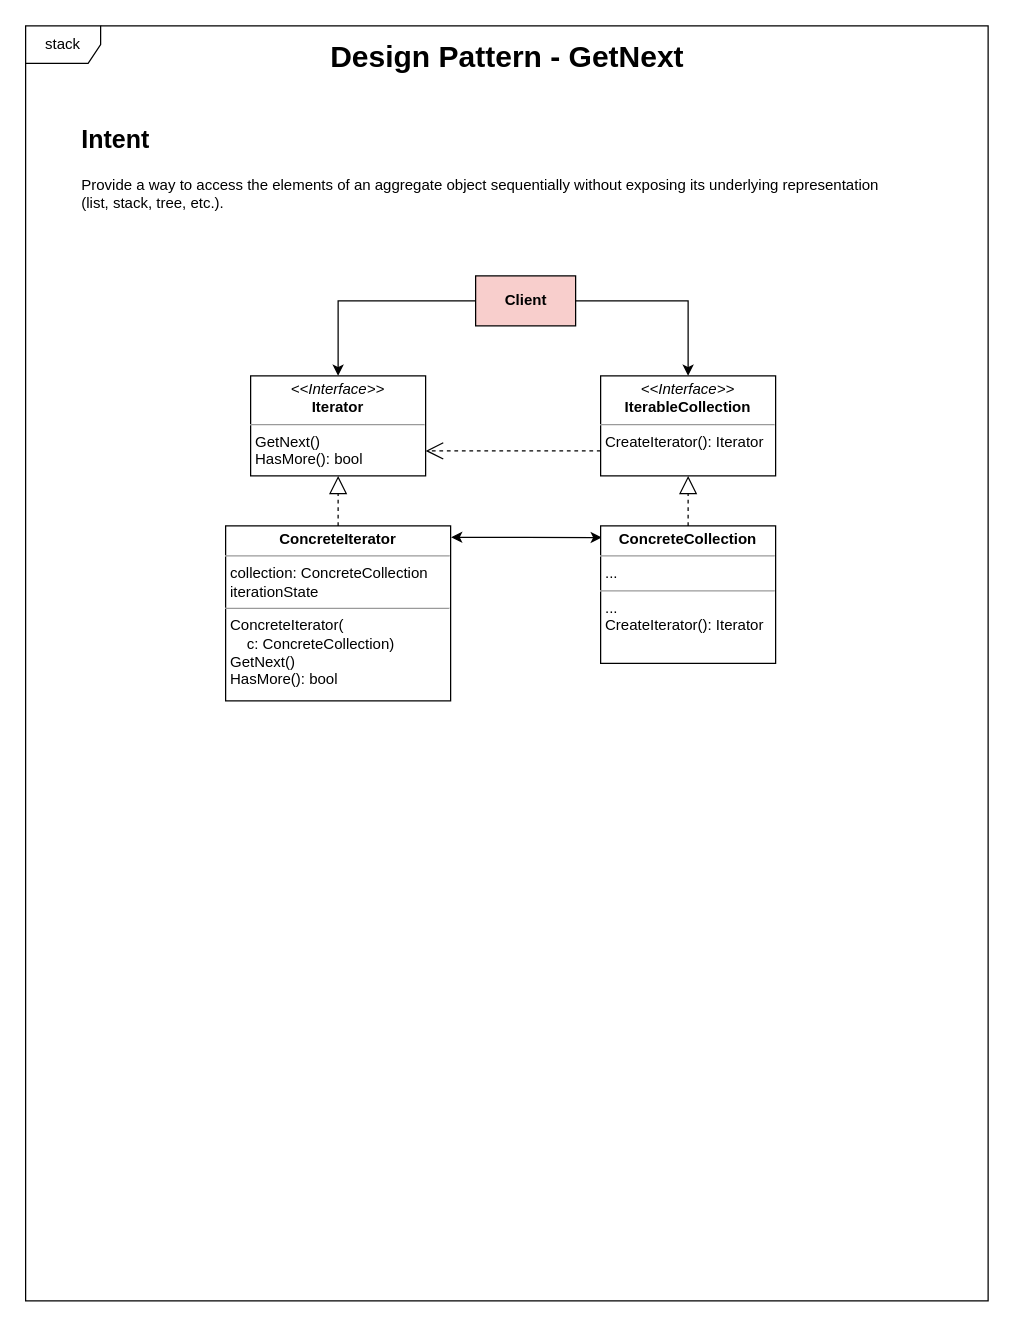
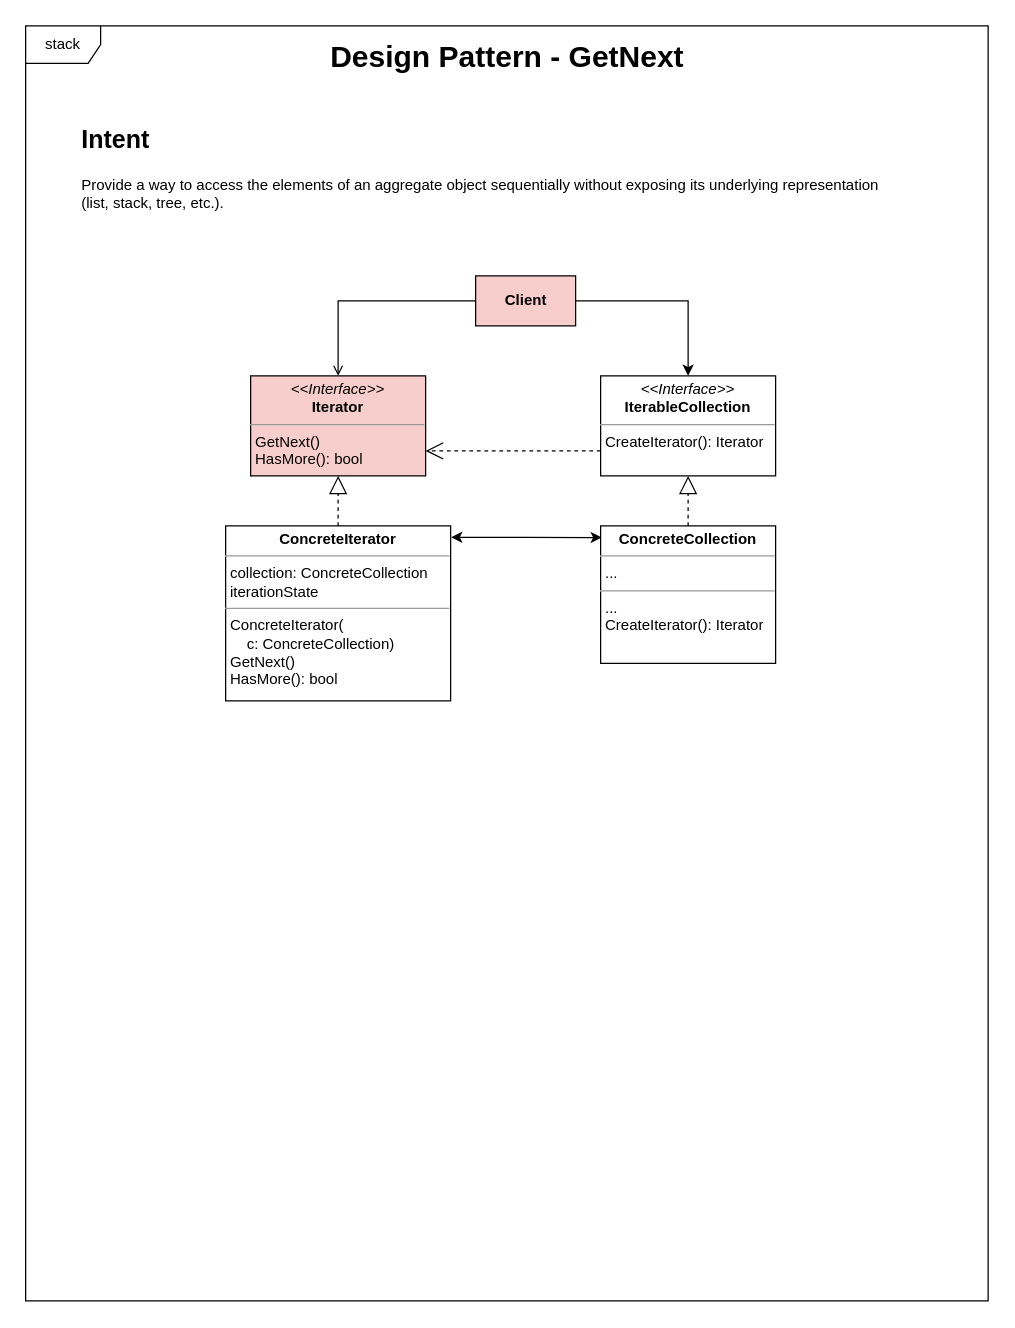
(338, 366) -> (338, 367)
(338, 426) -> (338, 426)
